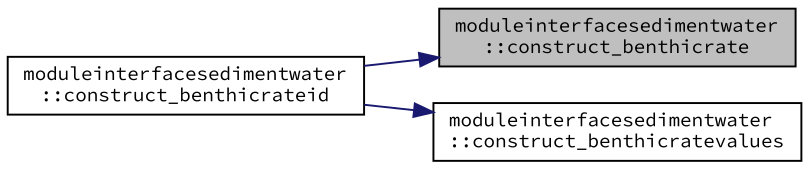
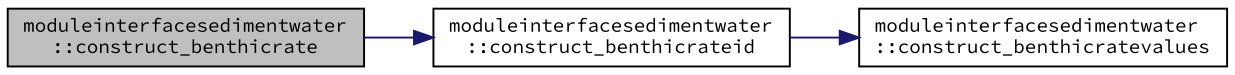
(392, 63) -> (389, 38)
